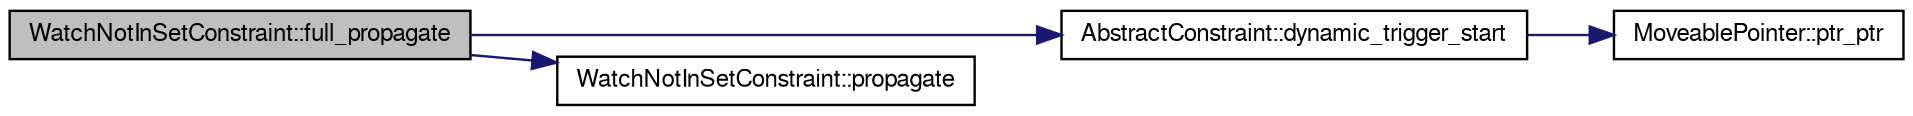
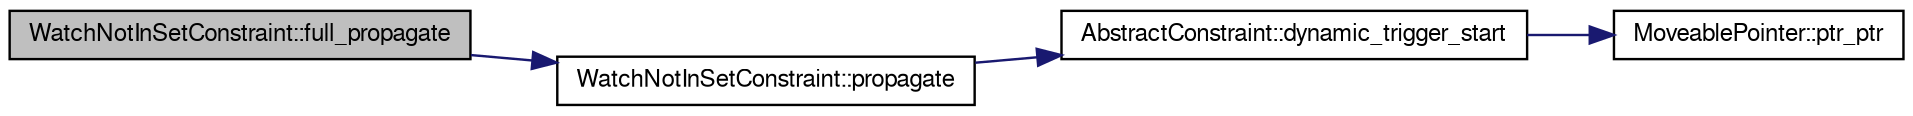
(754, 35) -> (1006, 60)
